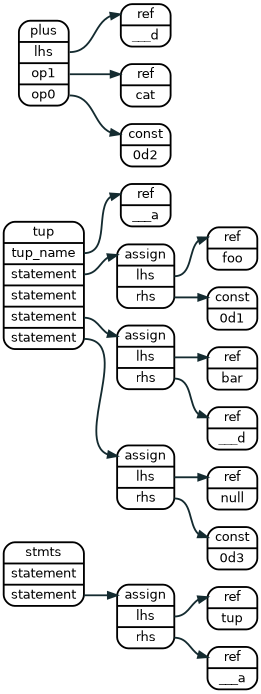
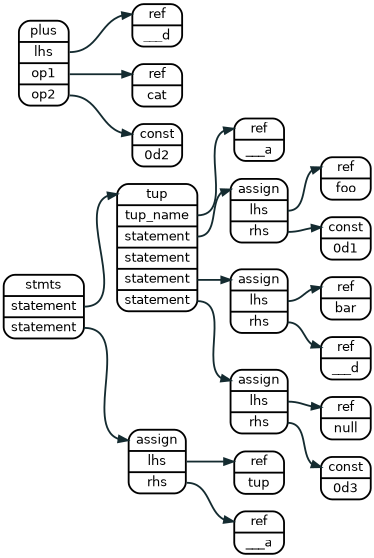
(44, 95) -> (44, 95)
none -> (101, 255)
